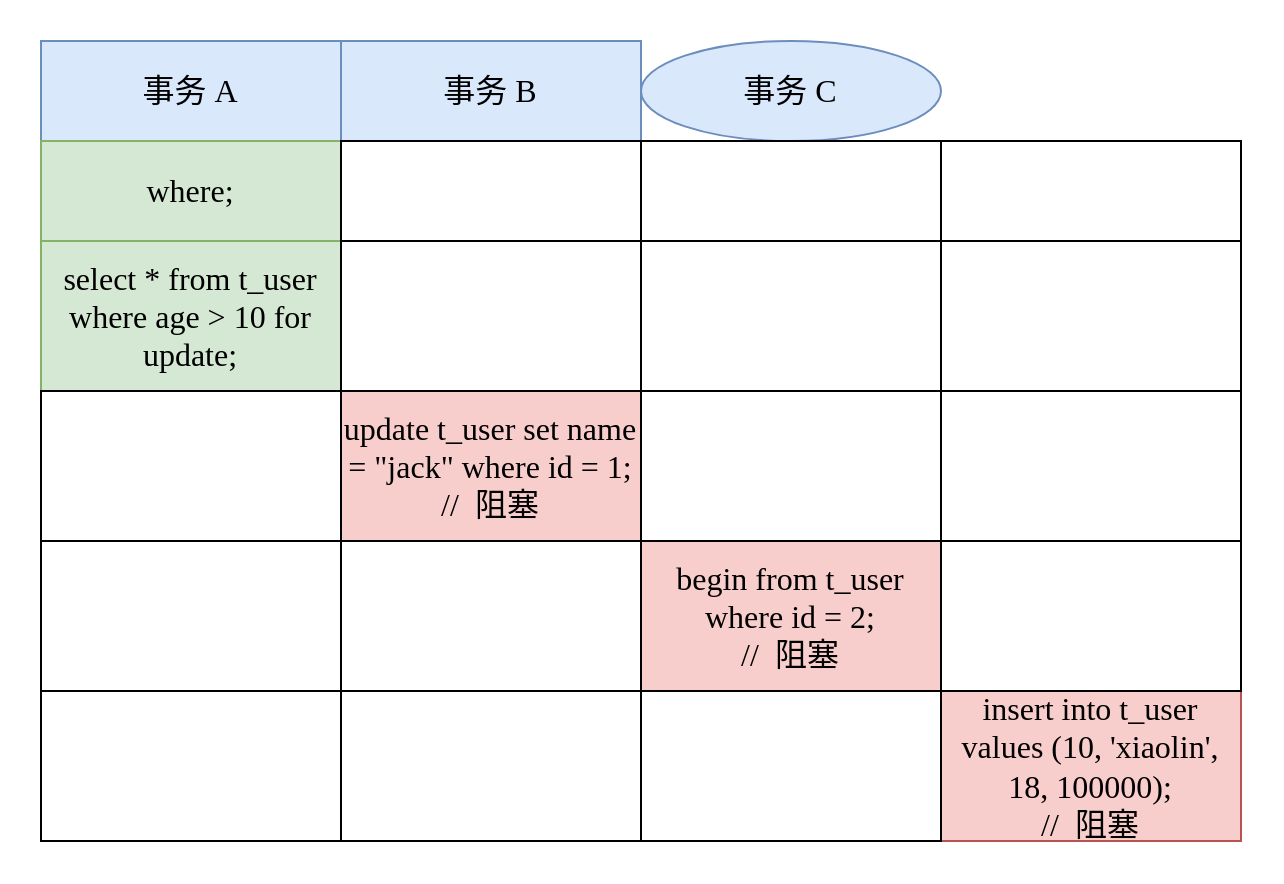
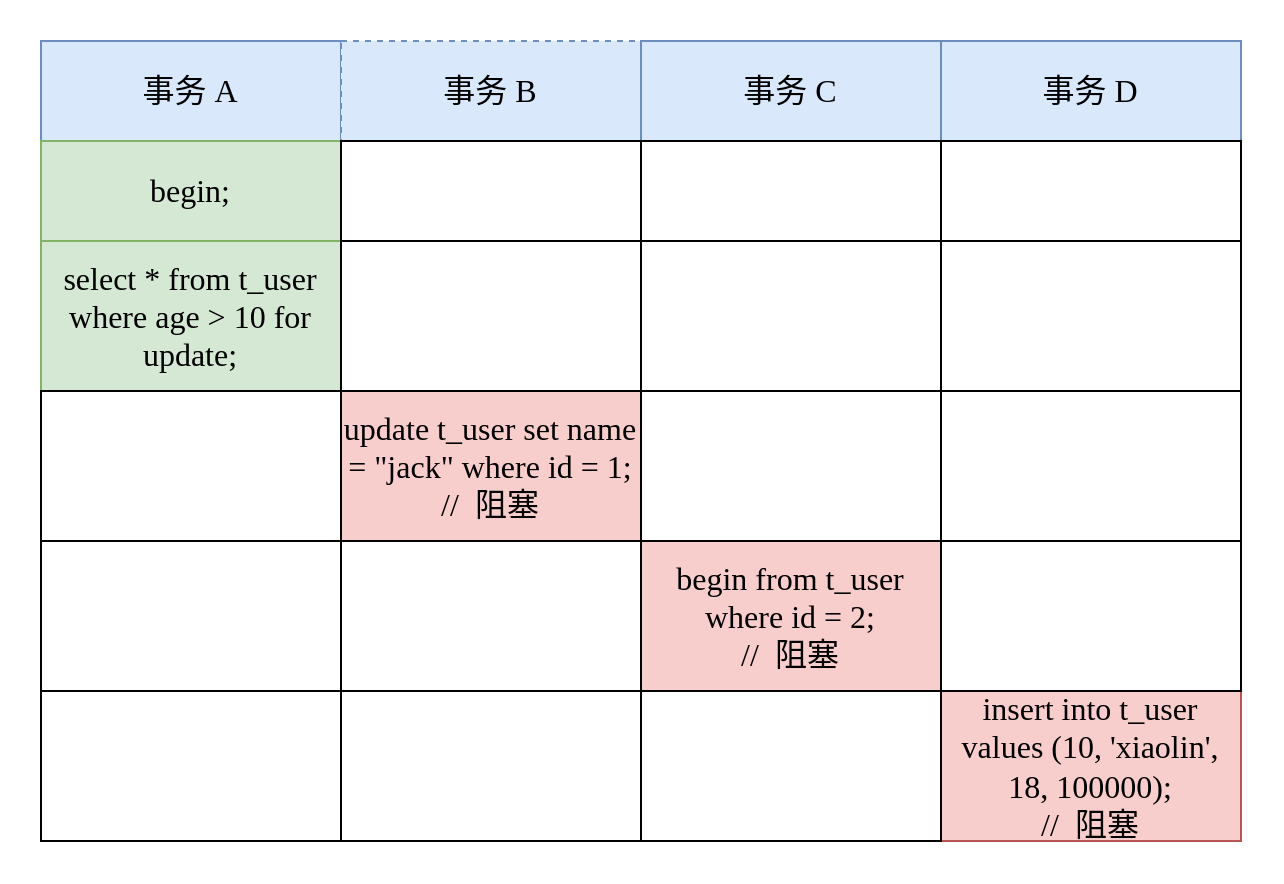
(491, 91) -> (491, 91)
(791, 91) -> (791, 91)
none -> (1091, 91)
(191, 191) -> (191, 191)
